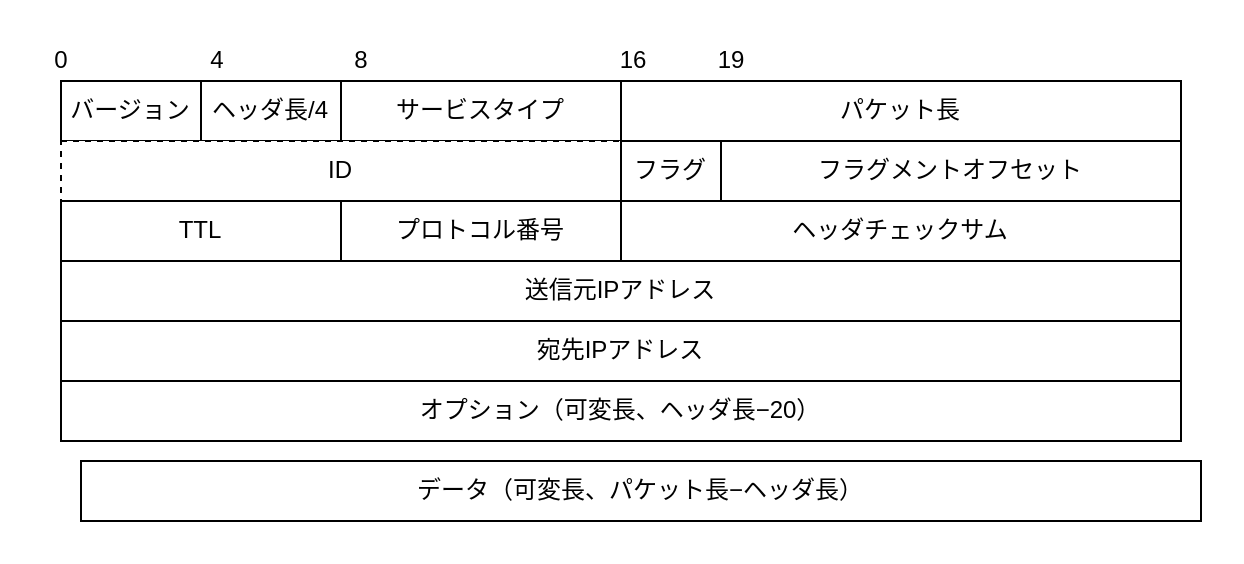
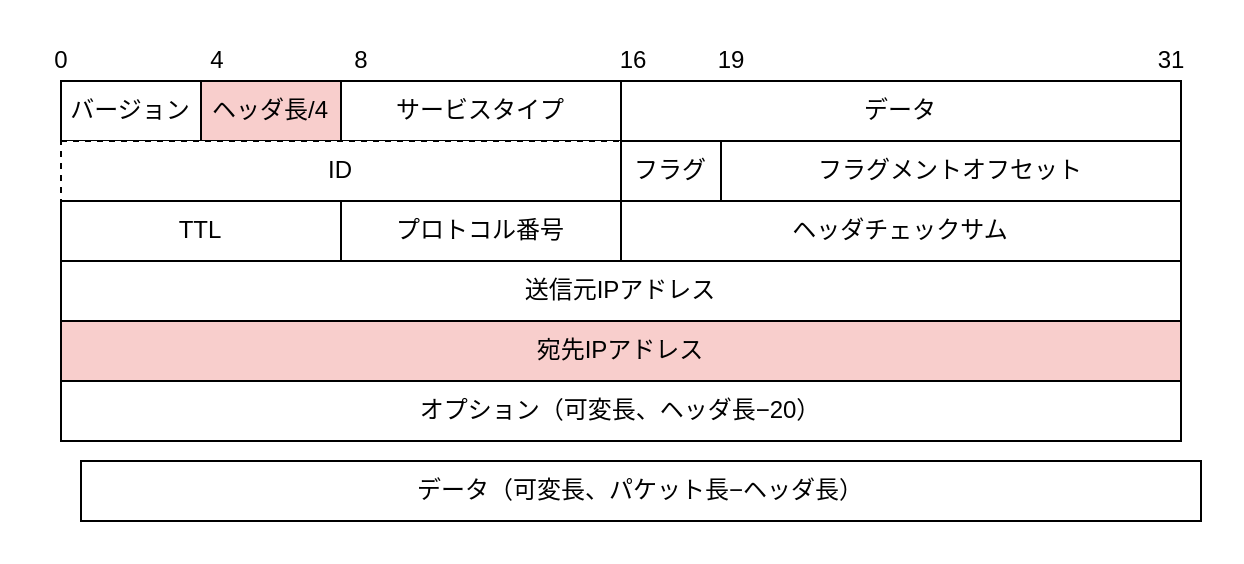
none -> (1171, 61)
(271, 111) -> (271, 111)
(901, 111) -> (901, 111)
(621, 351) -> (621, 351)
